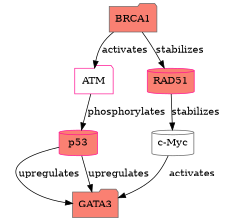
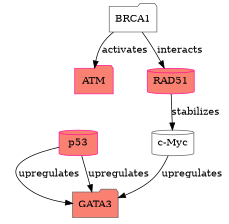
(133, 19) -> (133, 19)
(180, 50) -> (180, 50)
(94, 81) -> (94, 81)
(87, 108) -> none
(192, 174) -> (192, 174)
